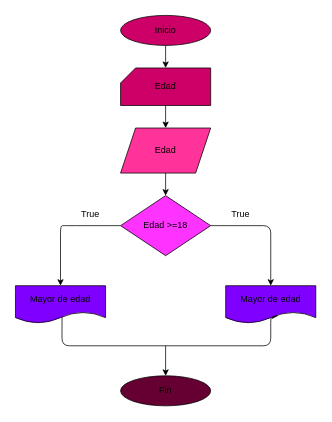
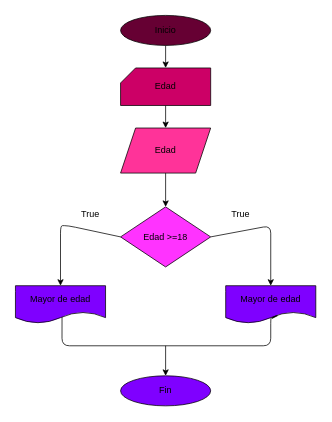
(165, 30) -> (165, 30)
(165, 225) -> (165, 237)
(165, 390) -> (165, 390)
